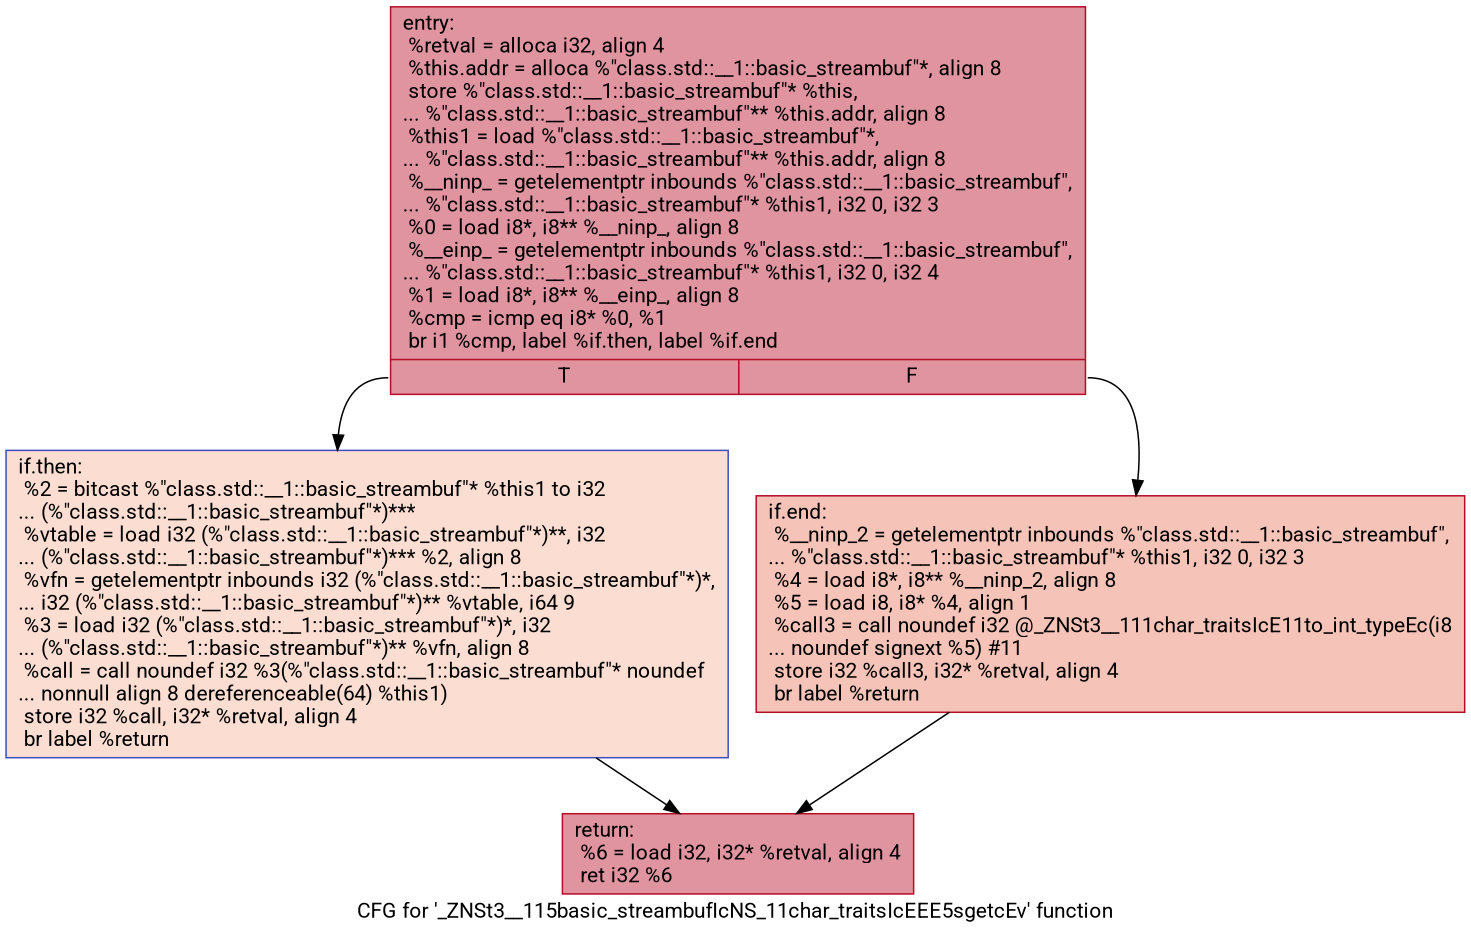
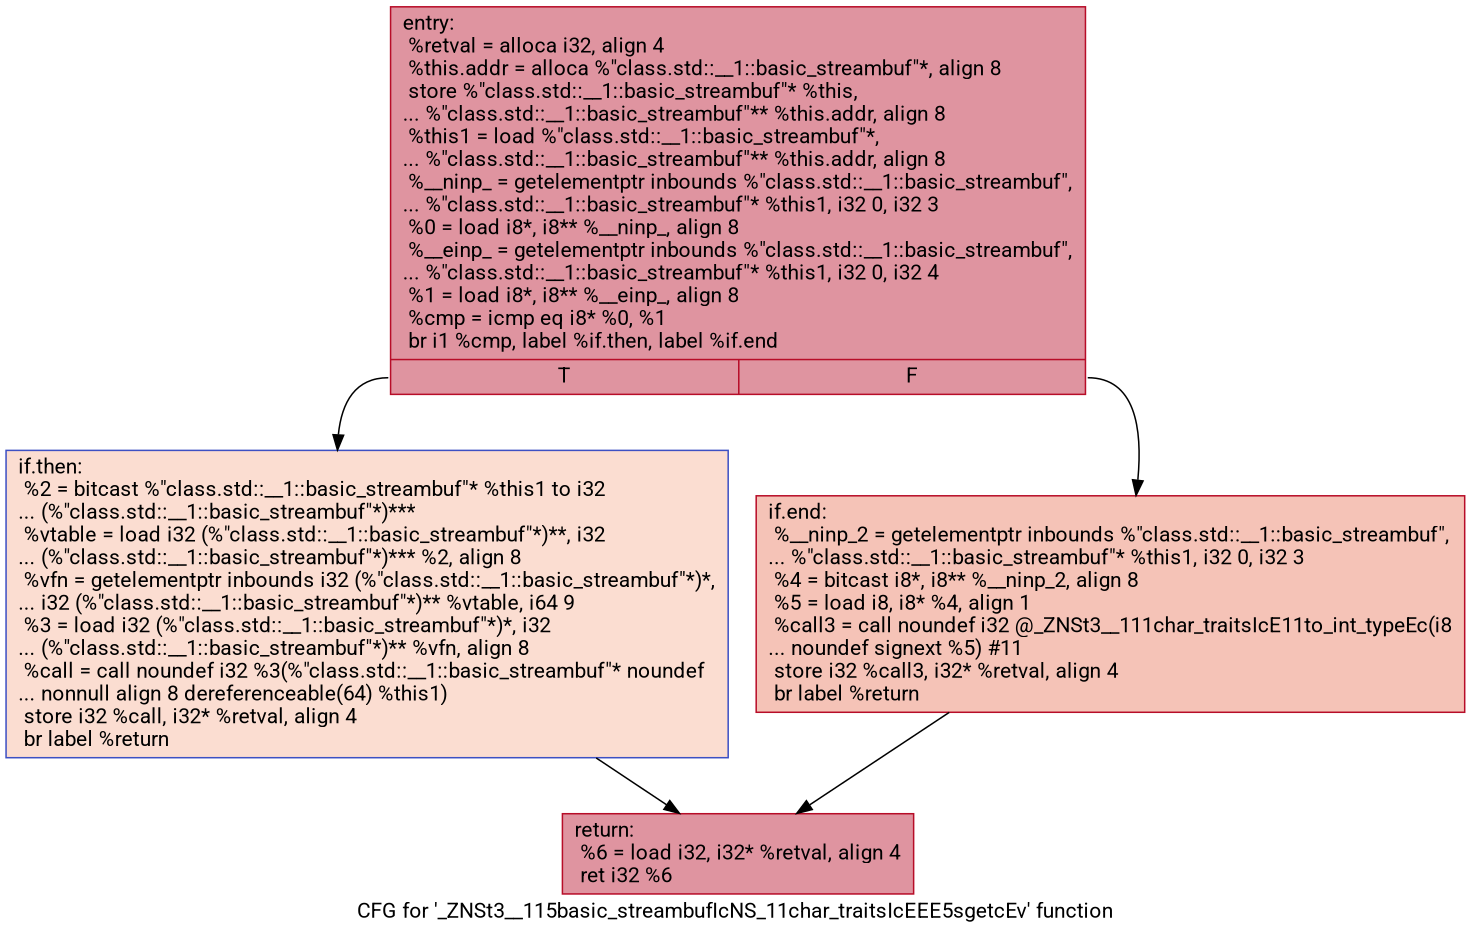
(942, 581) -> (954, 581)
